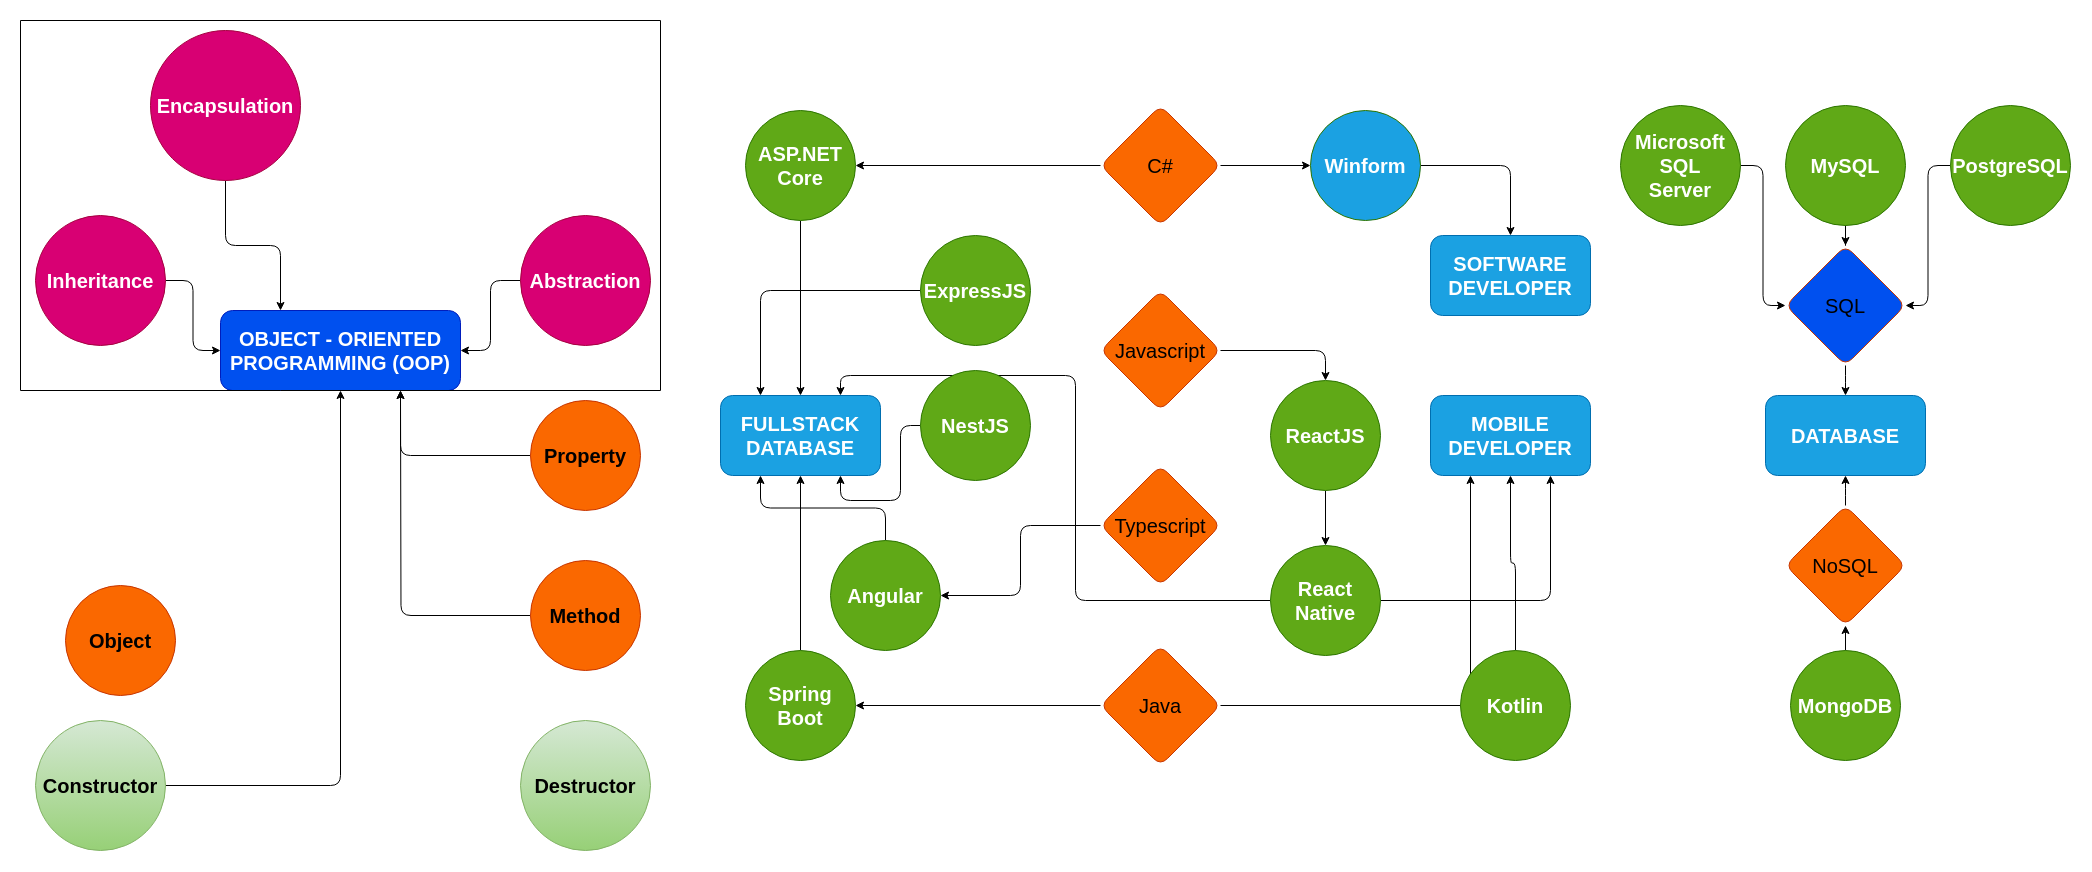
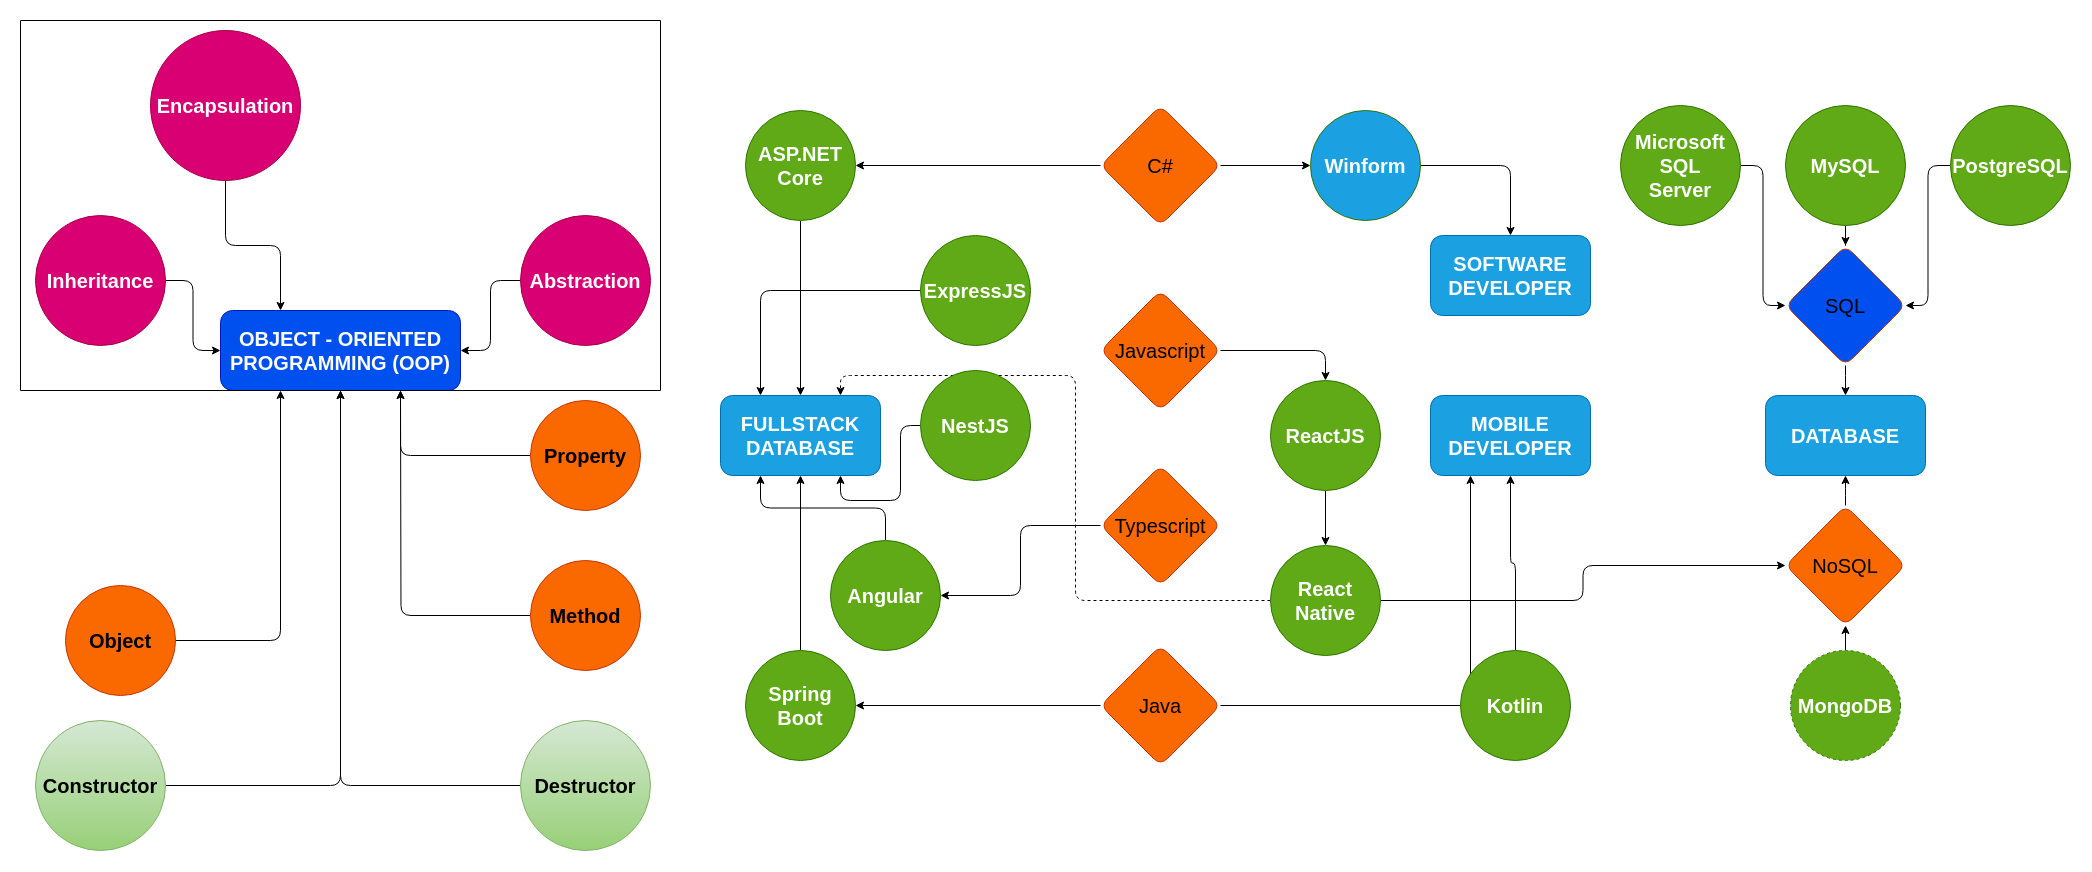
(1551, 541) -> (1653, 566)
(1076, 547) -> (1076, 547)
none -> (281, 566)
(1846, 706) -> (1846, 706)
none -> (433, 786)
